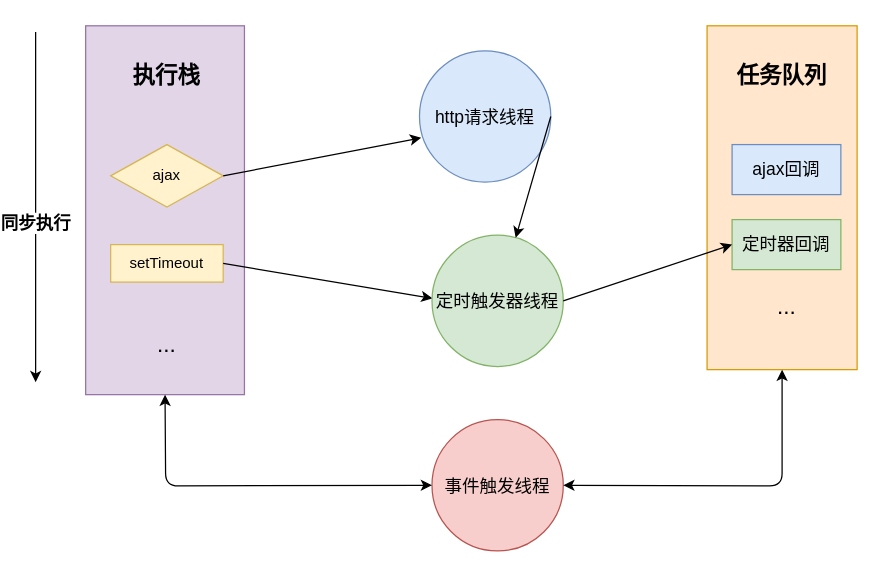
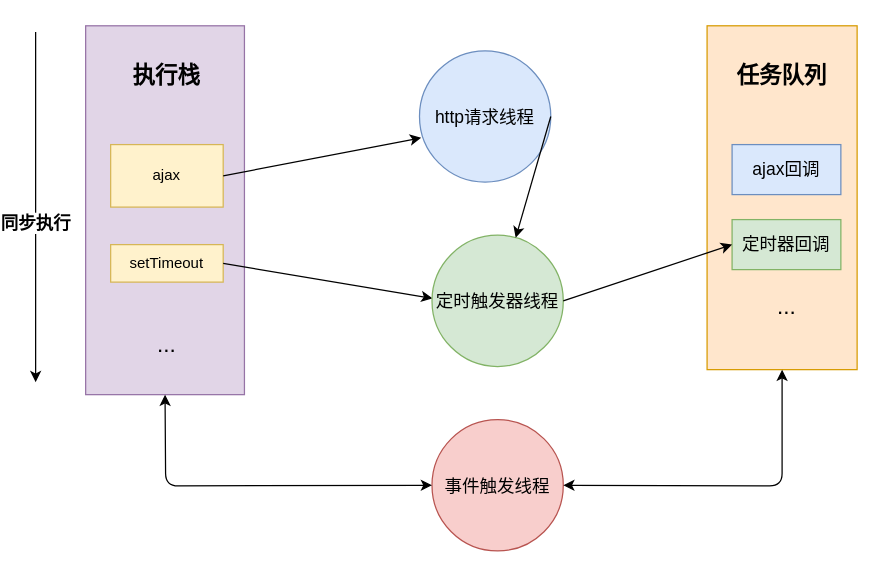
(167, 176) -> (167, 176)
